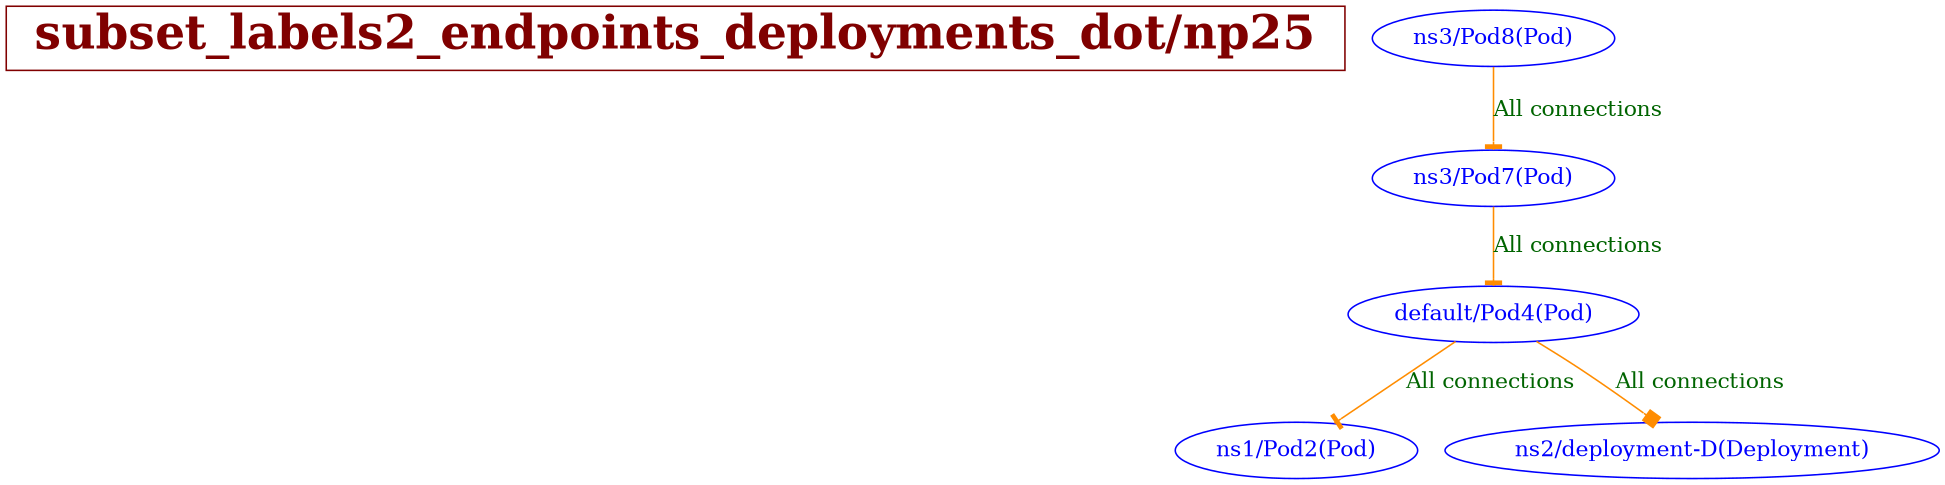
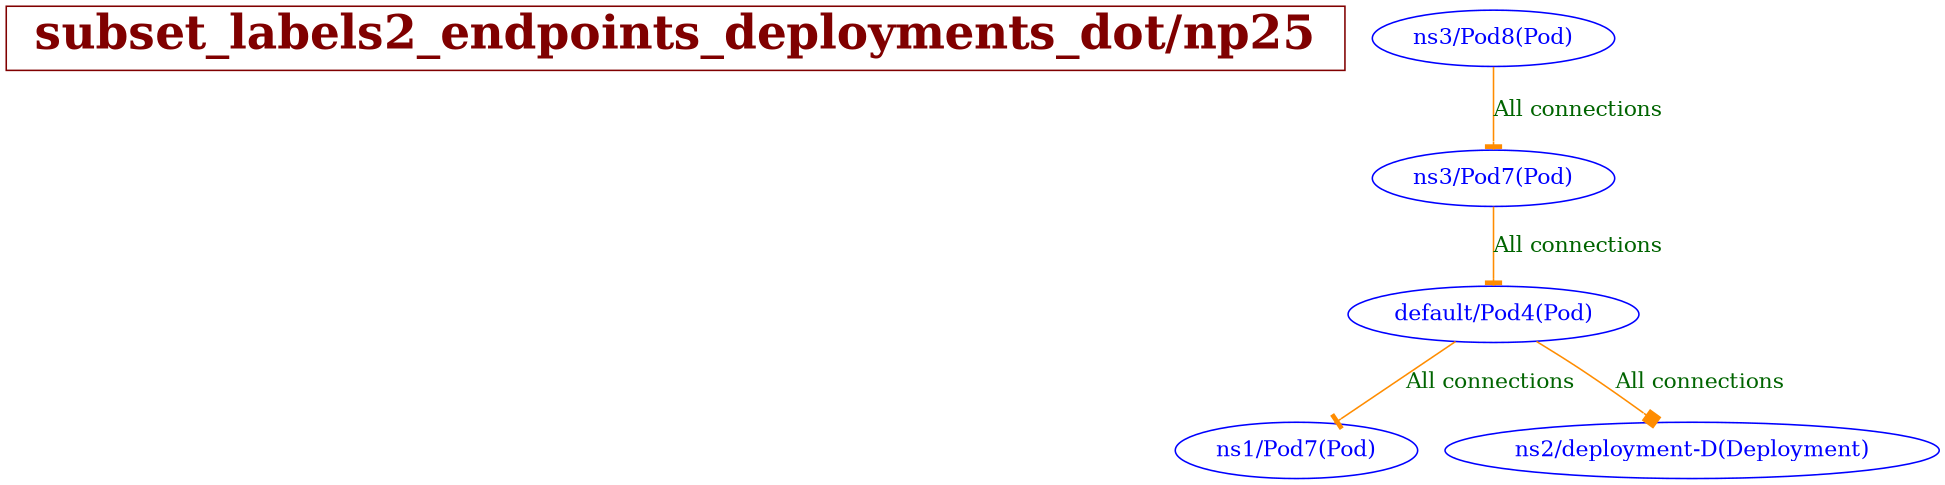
(1296, 450) -> (1296, 450)
